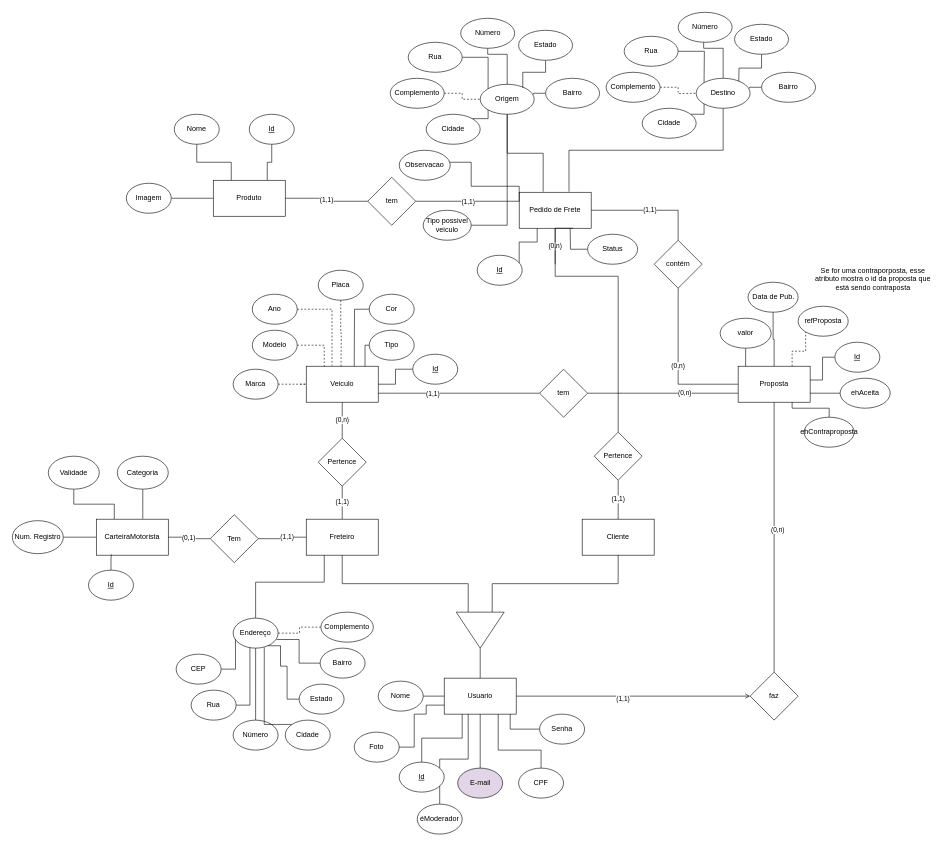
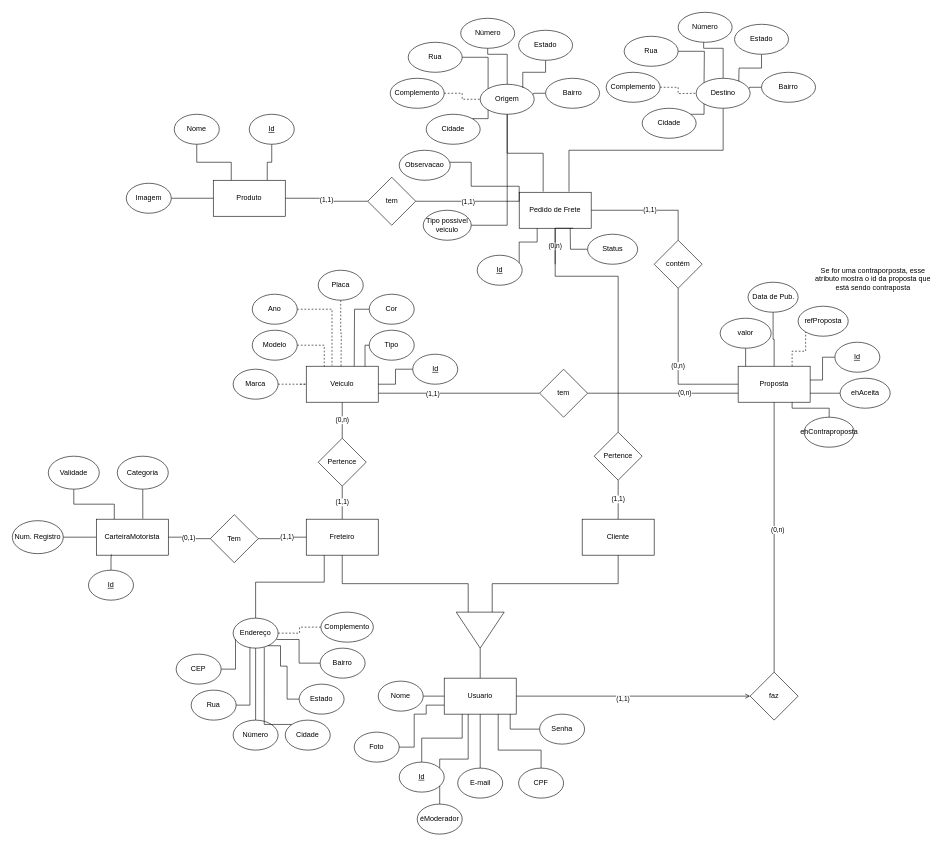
(480, 783) -> (480, 783)
